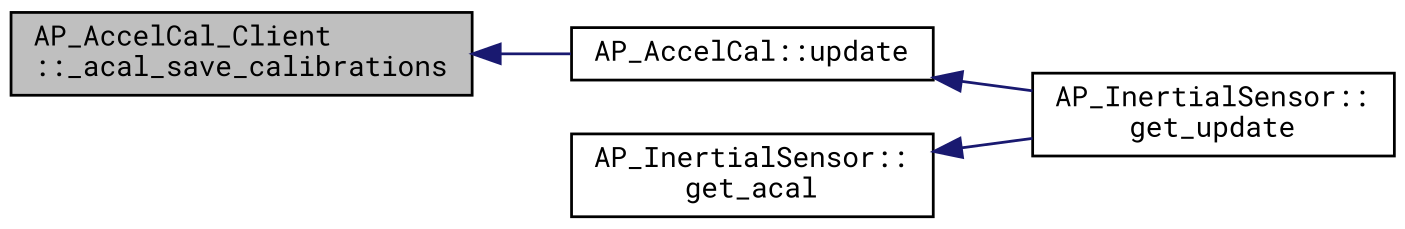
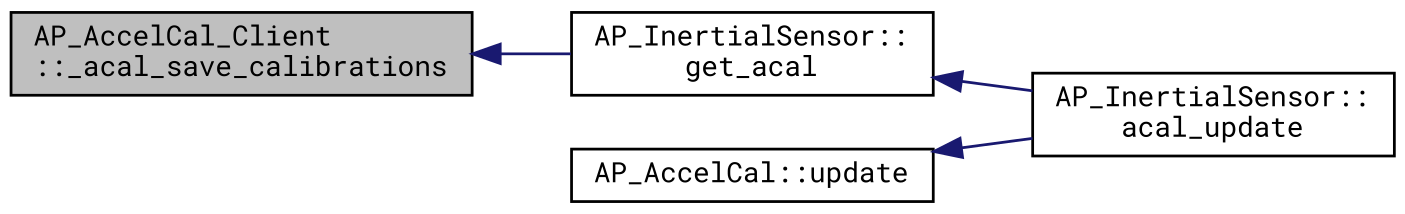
(536, 54) -> (536, 54)
(1214, 115) -> (1214, 115)
